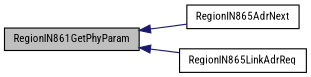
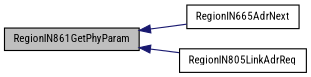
(243, 17) -> (243, 17)
(243, 61) -> (243, 61)
